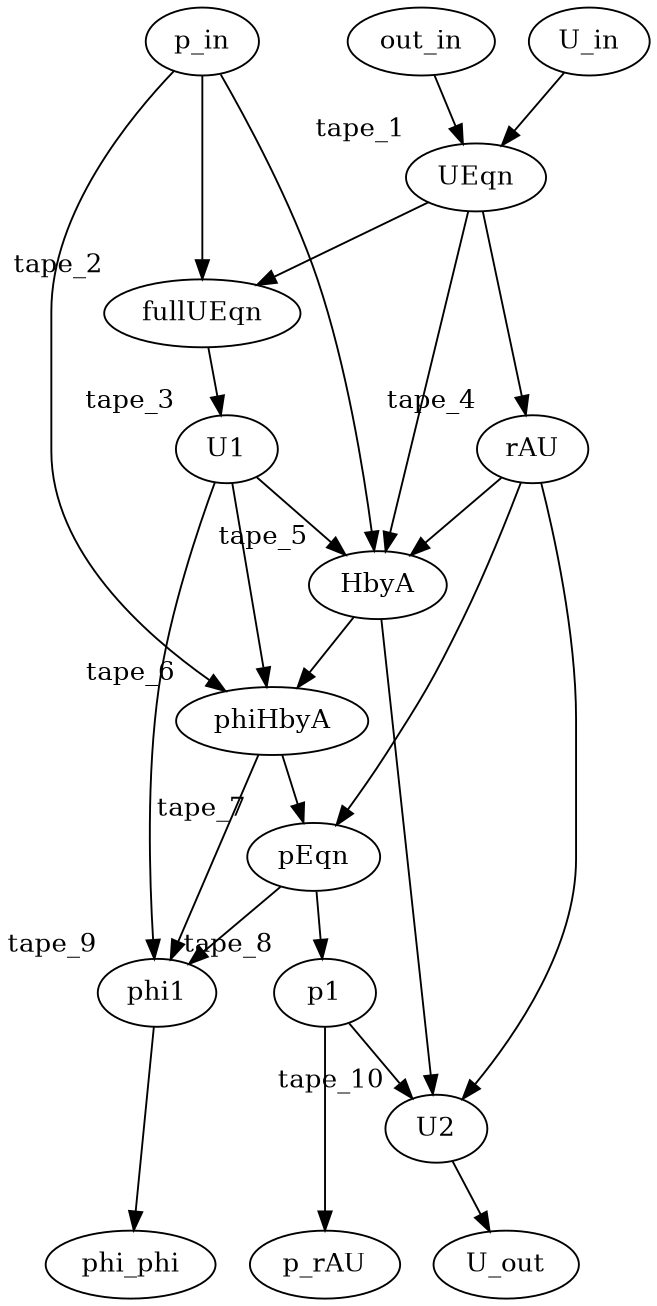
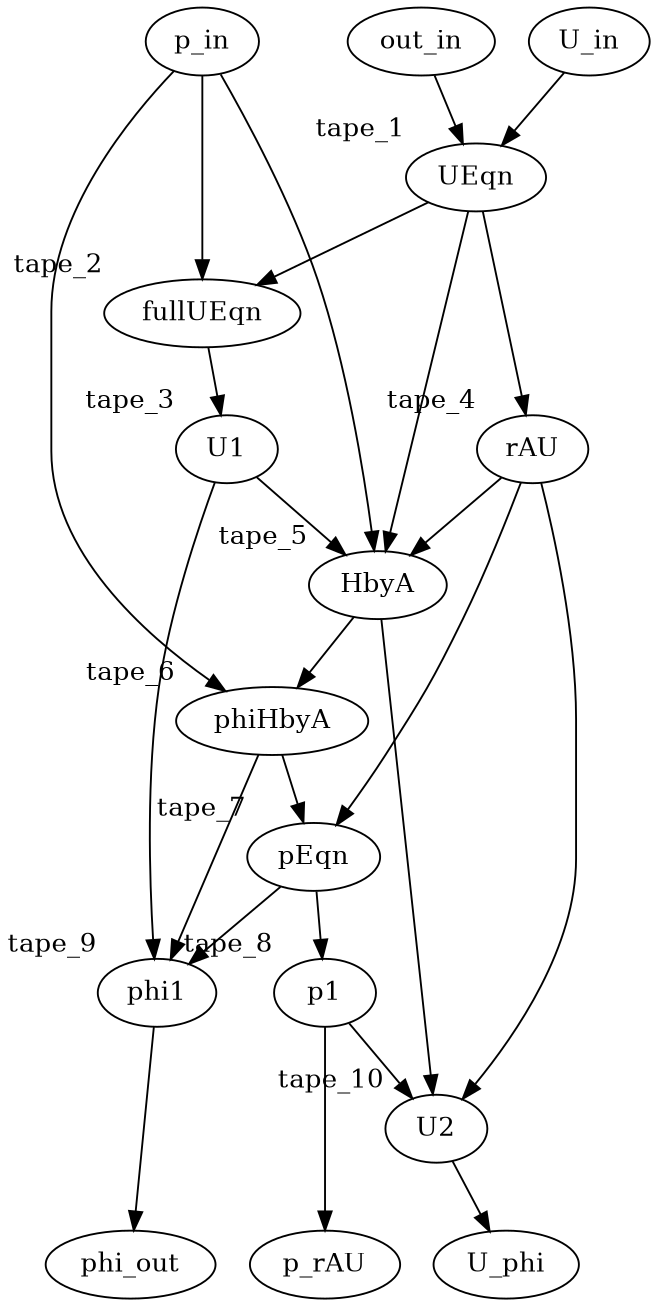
(248, 575) -> none
(131, 1265) -> (131, 1265)
(506, 1265) -> (506, 1265)
